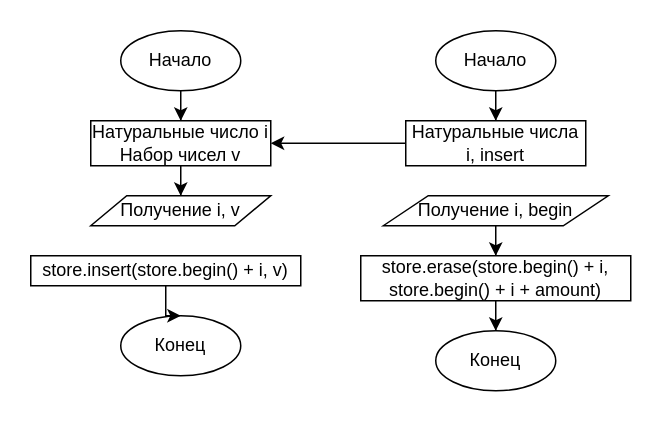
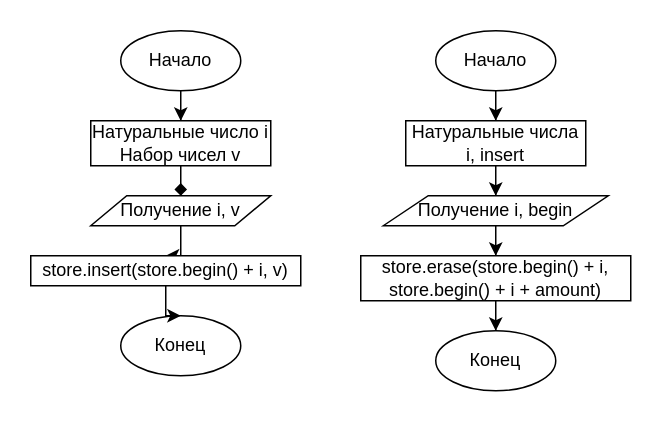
(344, 143) -> (496, 186)
(181, 184) -> (181, 183)
none -> (181, 243)
